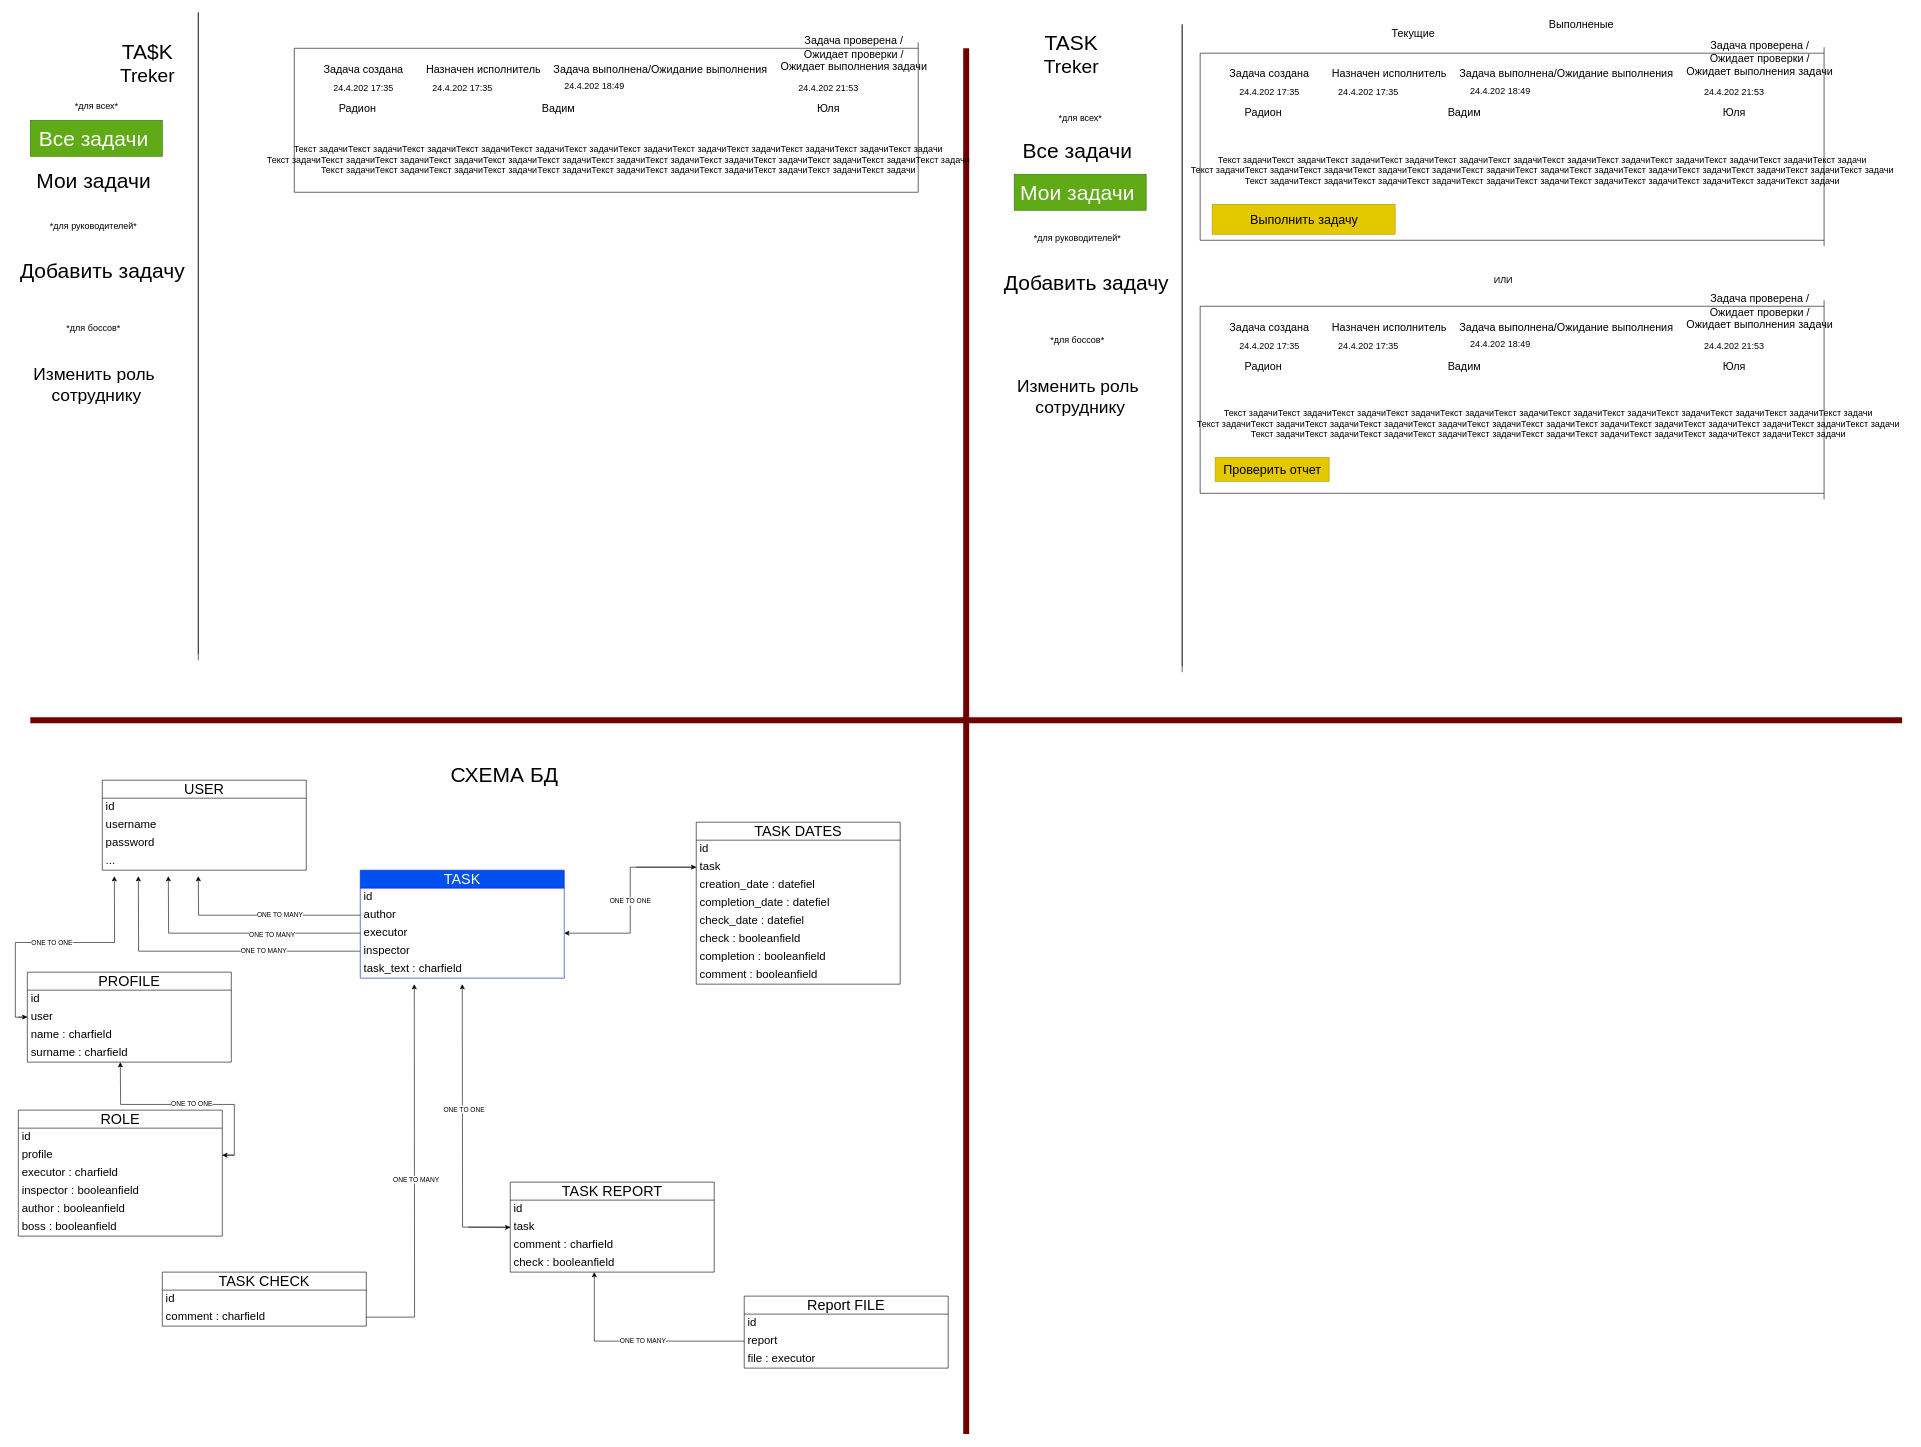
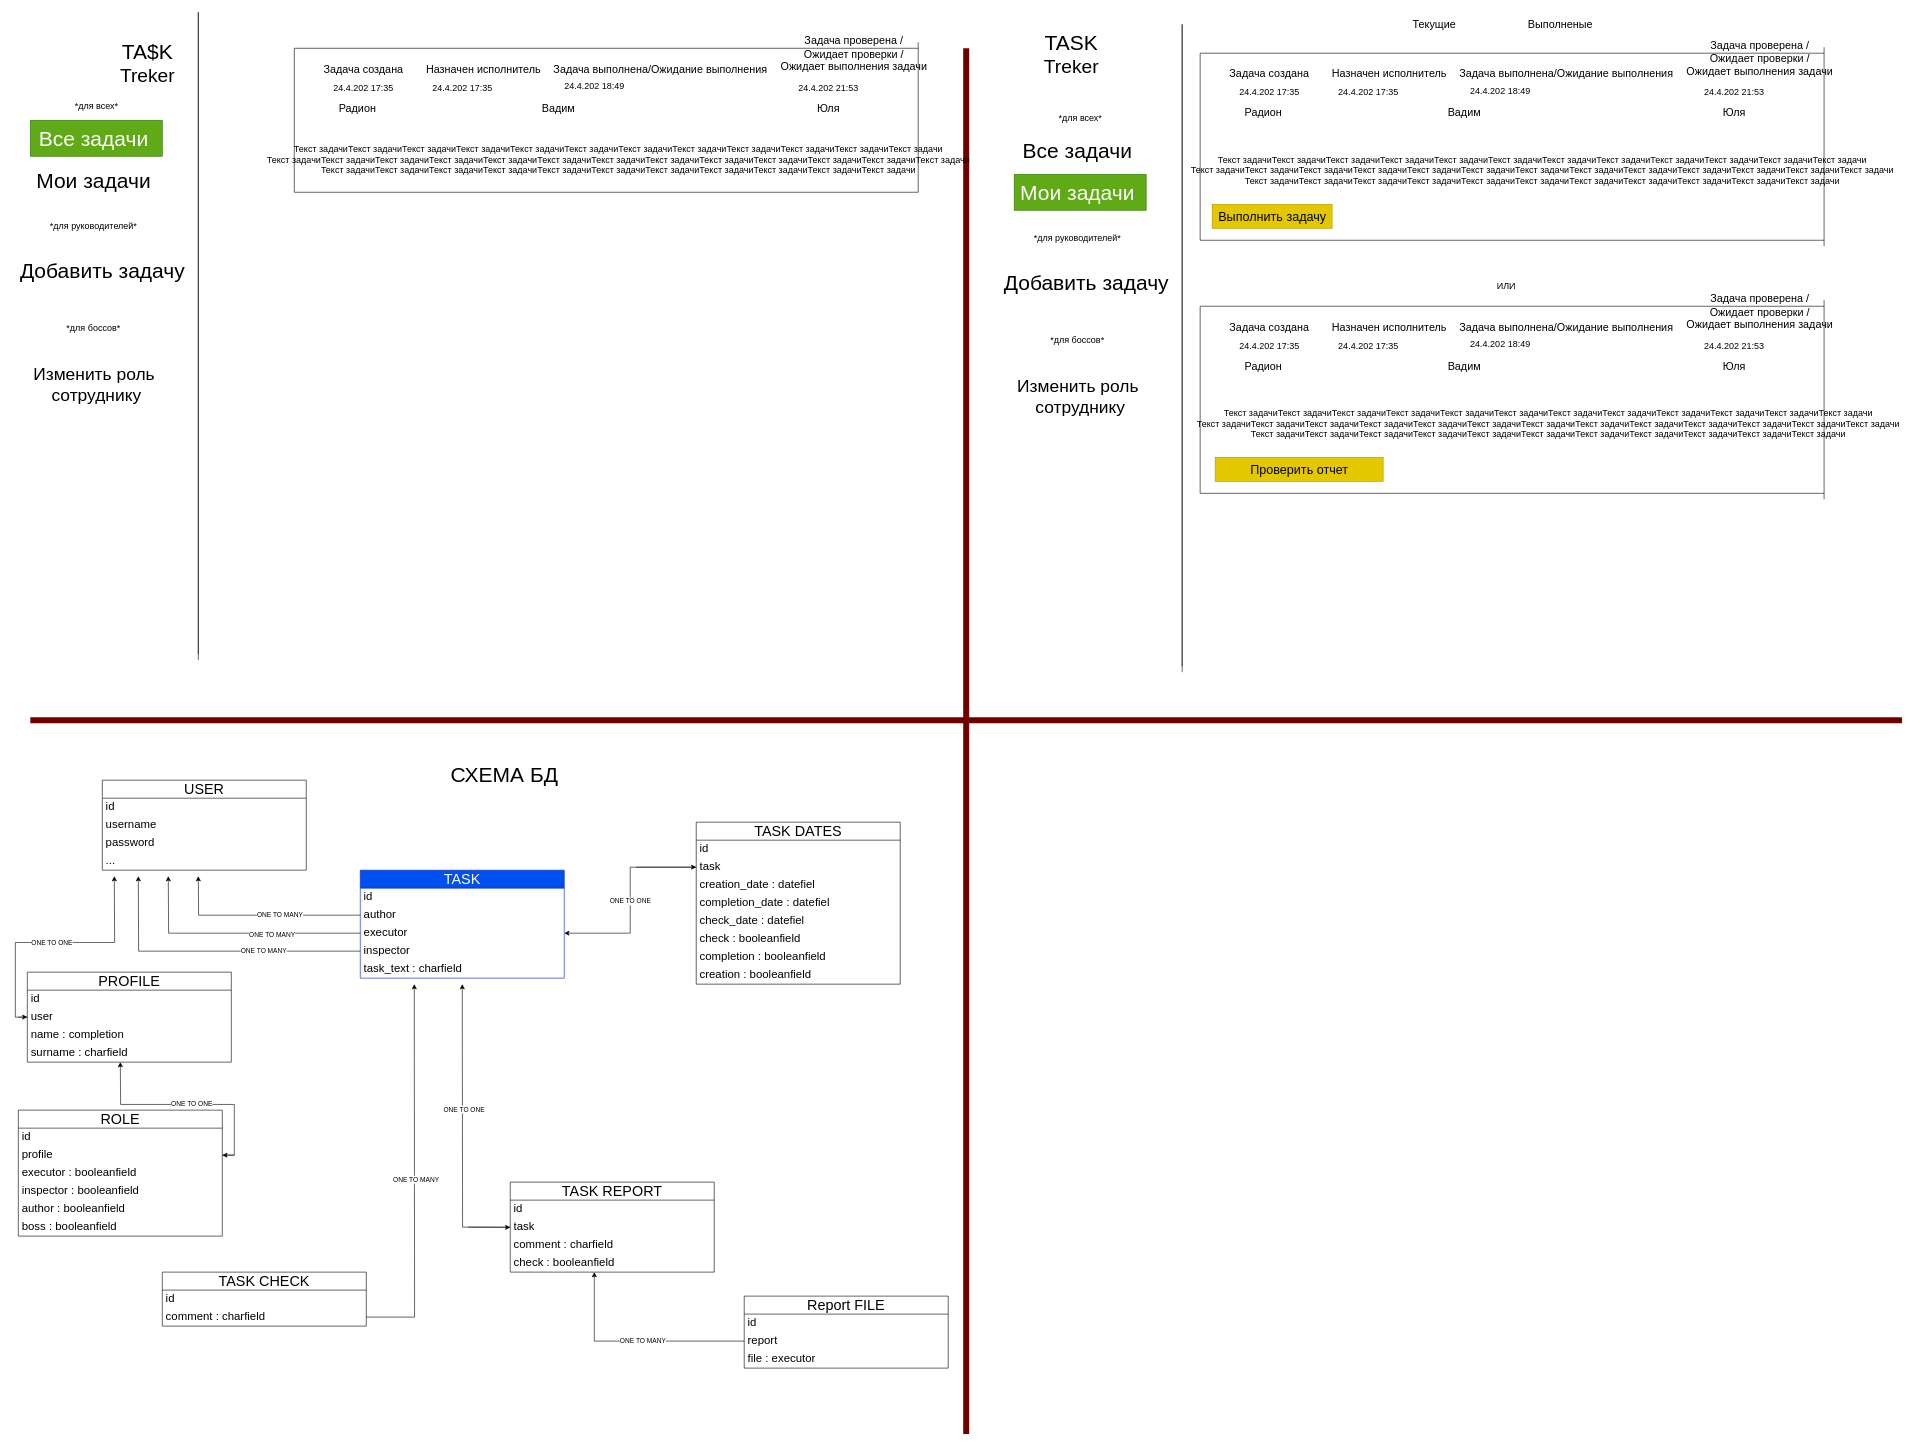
(1581, 24) -> (1560, 24)
(1413, 33) -> (1434, 24)
(1304, 219) -> (1272, 216)
(1503, 279) -> (1506, 285)
(1272, 469) -> (1299, 469)
(740, 975) -> (741, 975)
(58, 1035) -> (60, 1035)
(58, 1173) -> (63, 1173)
